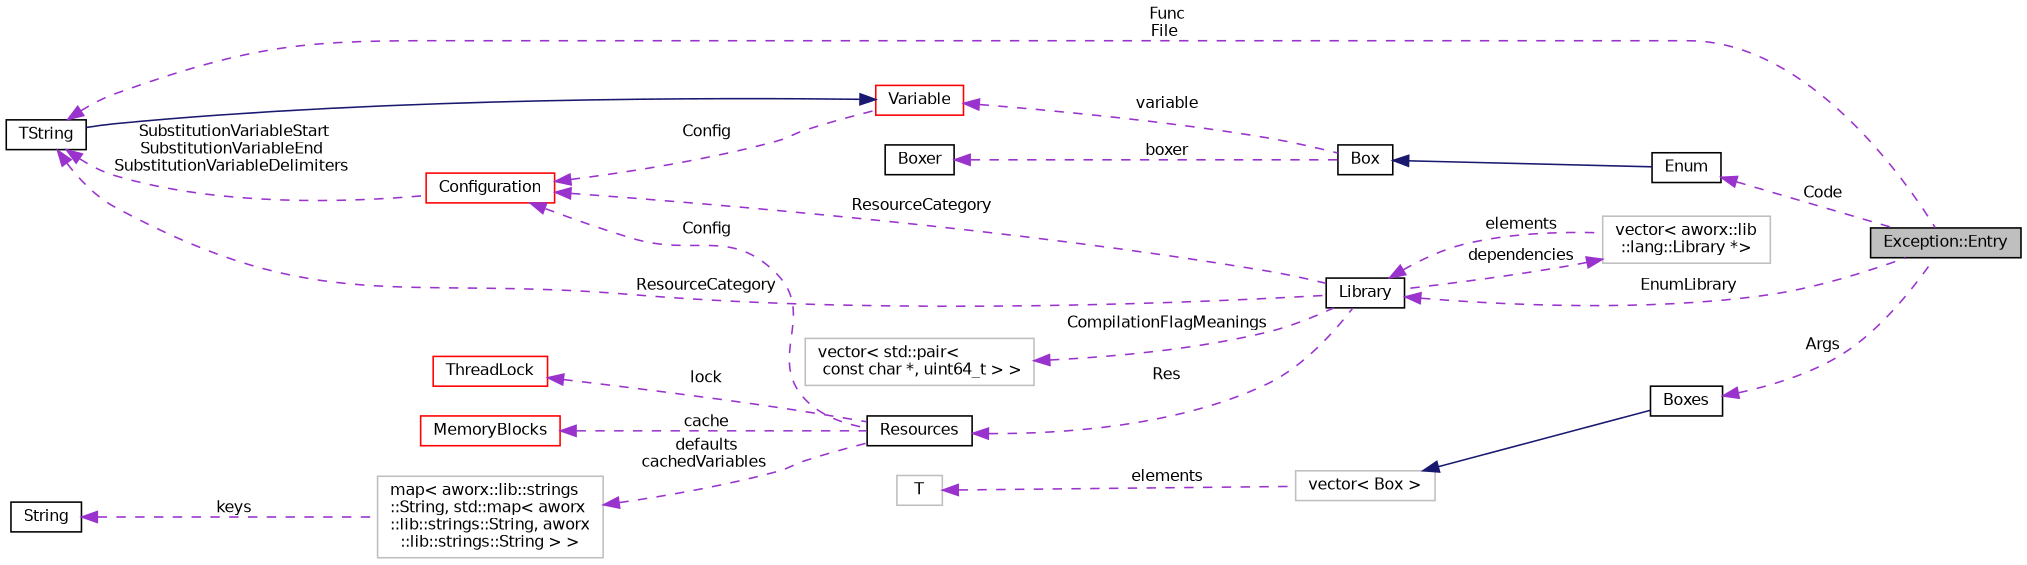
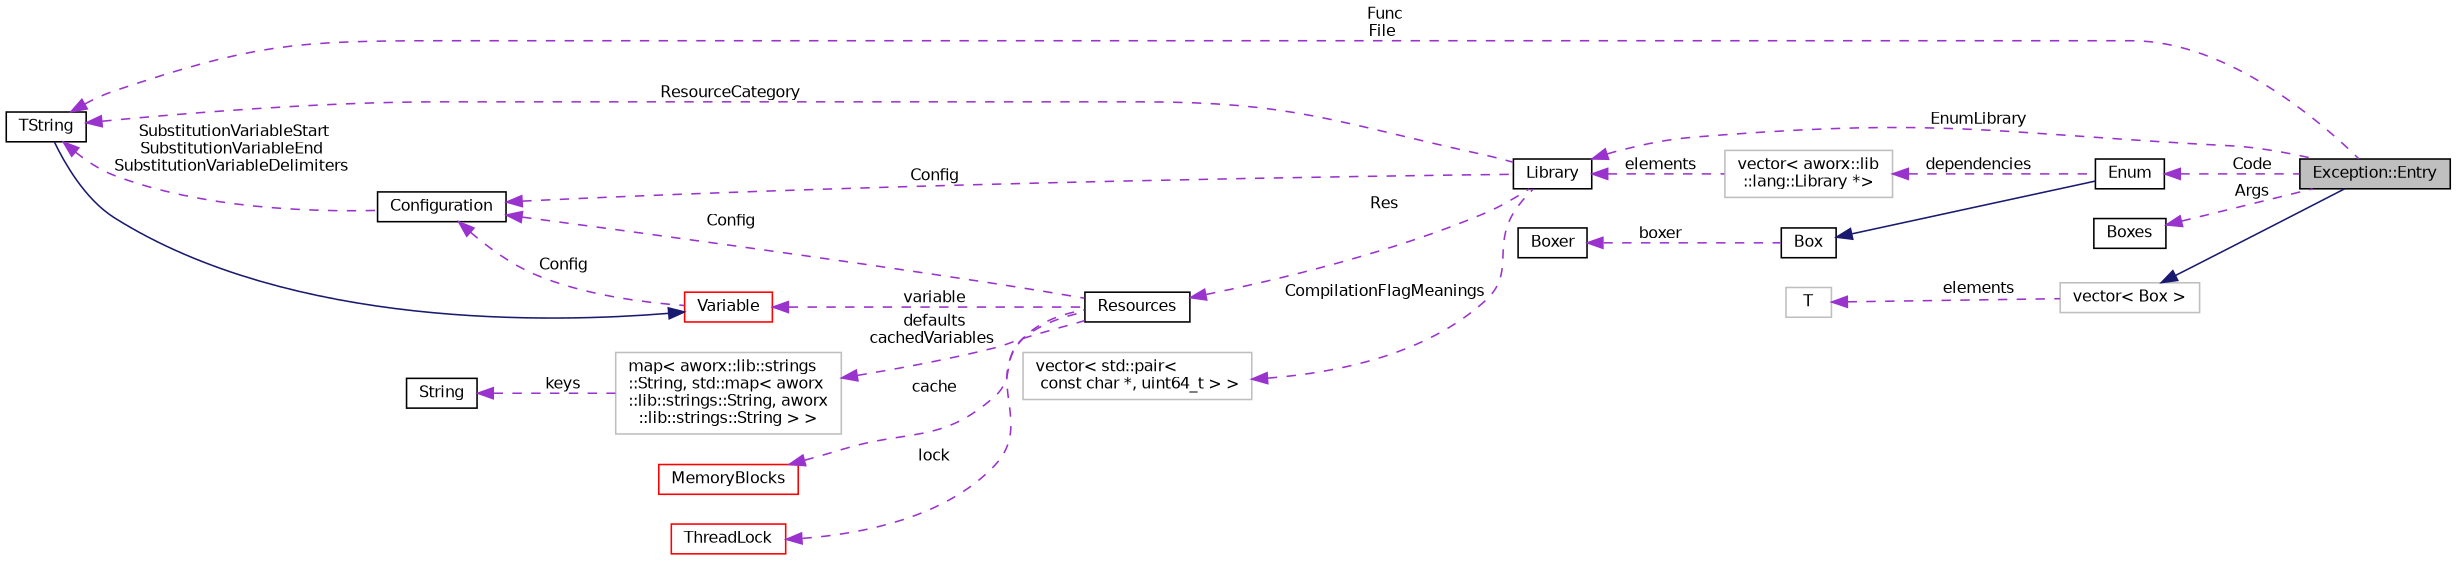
(1160, 123) -> (937, 307)
(490, 188) -> (442, 207)
(920, 206) -> (932, 176)
(1496, 277) -> (2002, 174)
(1544, 438) -> (2260, 232)
